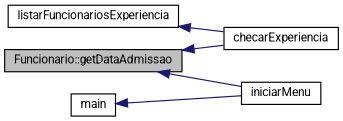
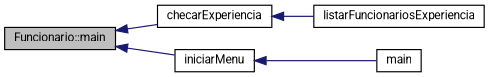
(207, 30) -> (299, 16)
(93, 61) -> (60, 38)
(184, 99) -> (321, 61)
